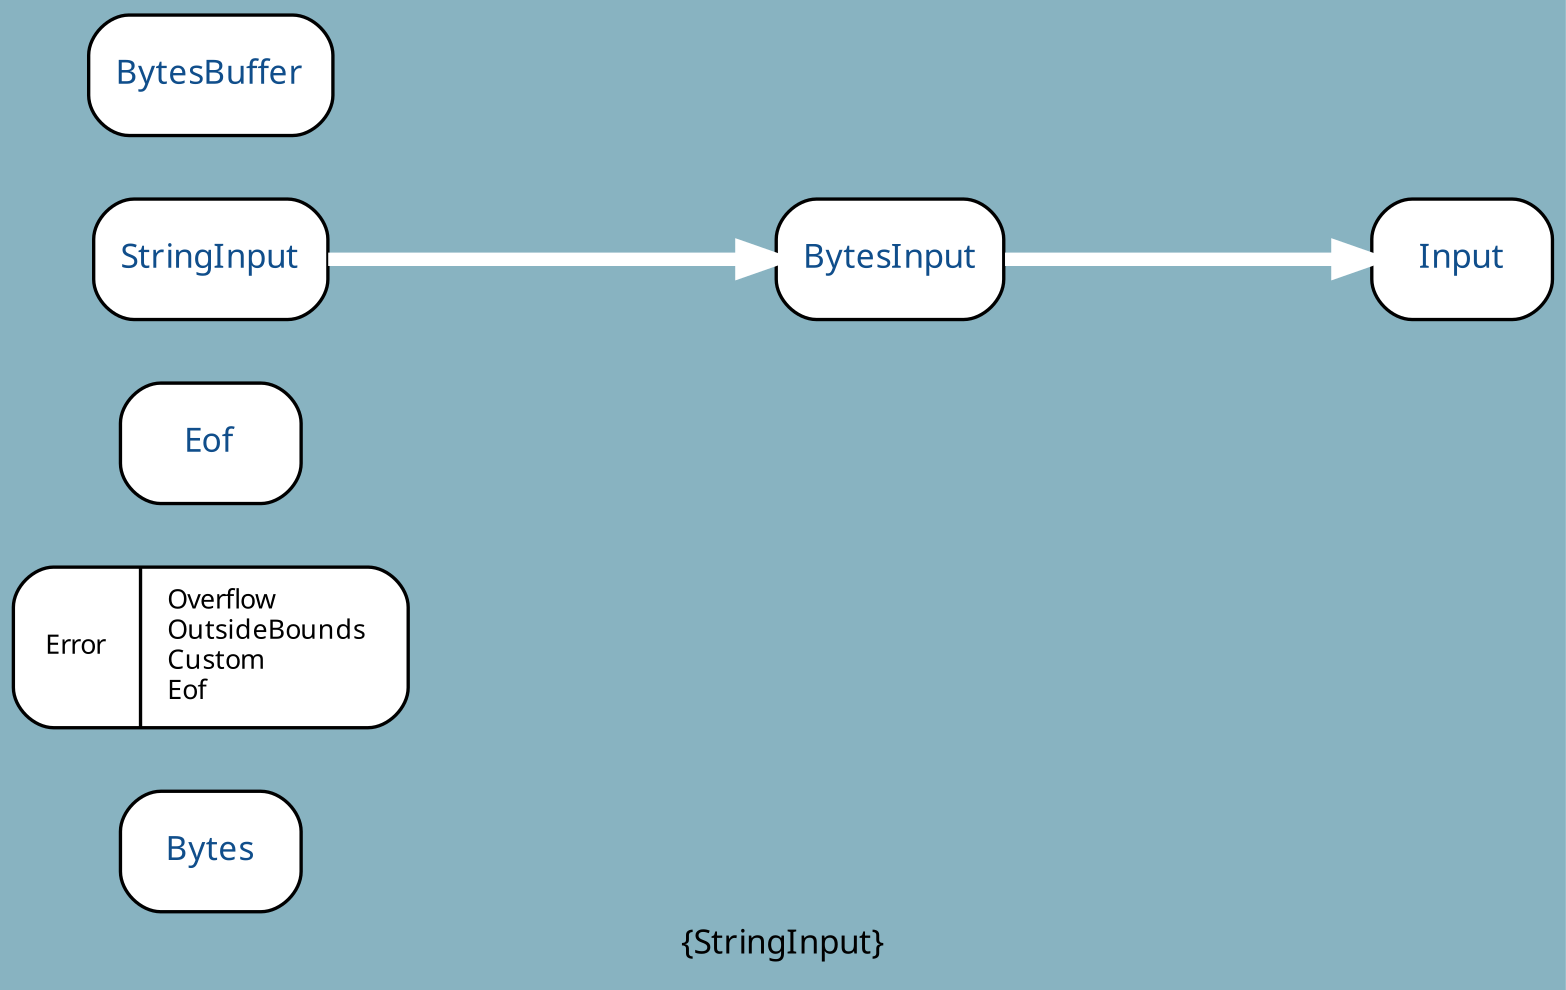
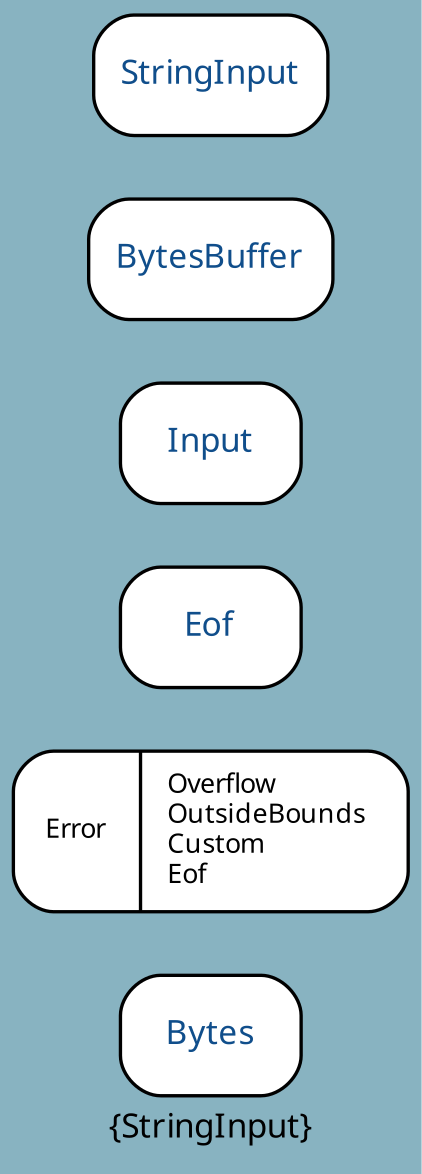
(890, 259) -> none
